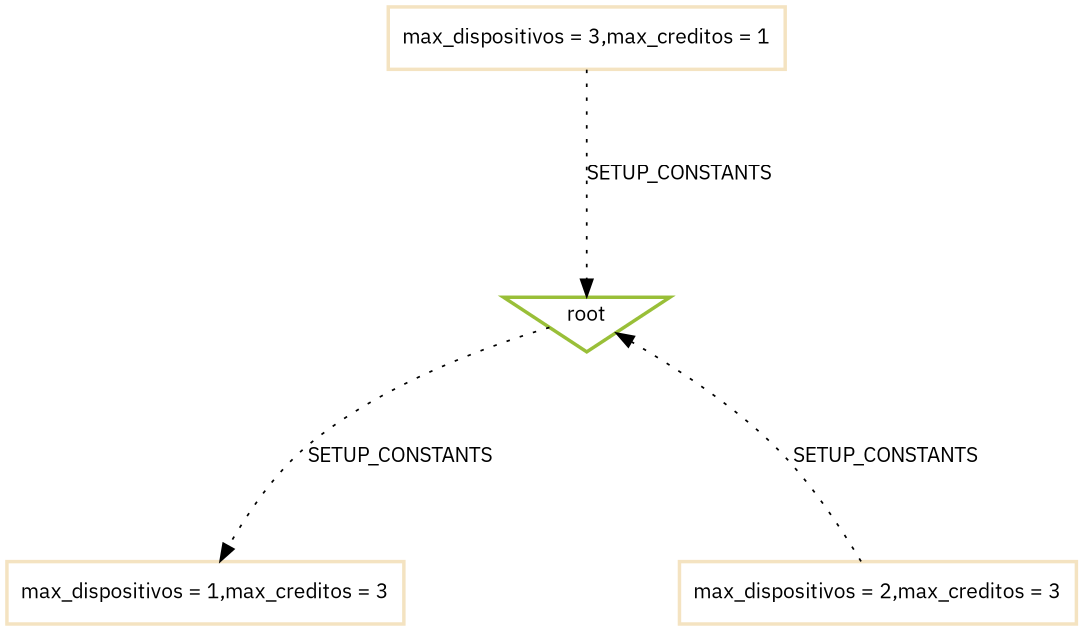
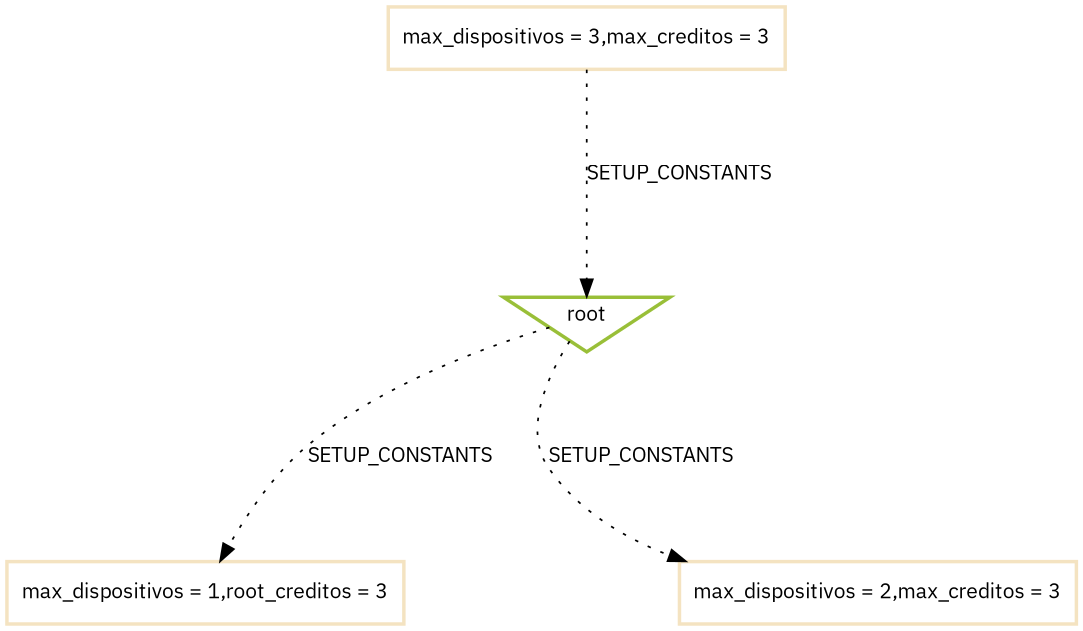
(587, 38) -> (587, 38)
(763, 435) -> (553, 474)
(205, 593) -> (205, 593)
